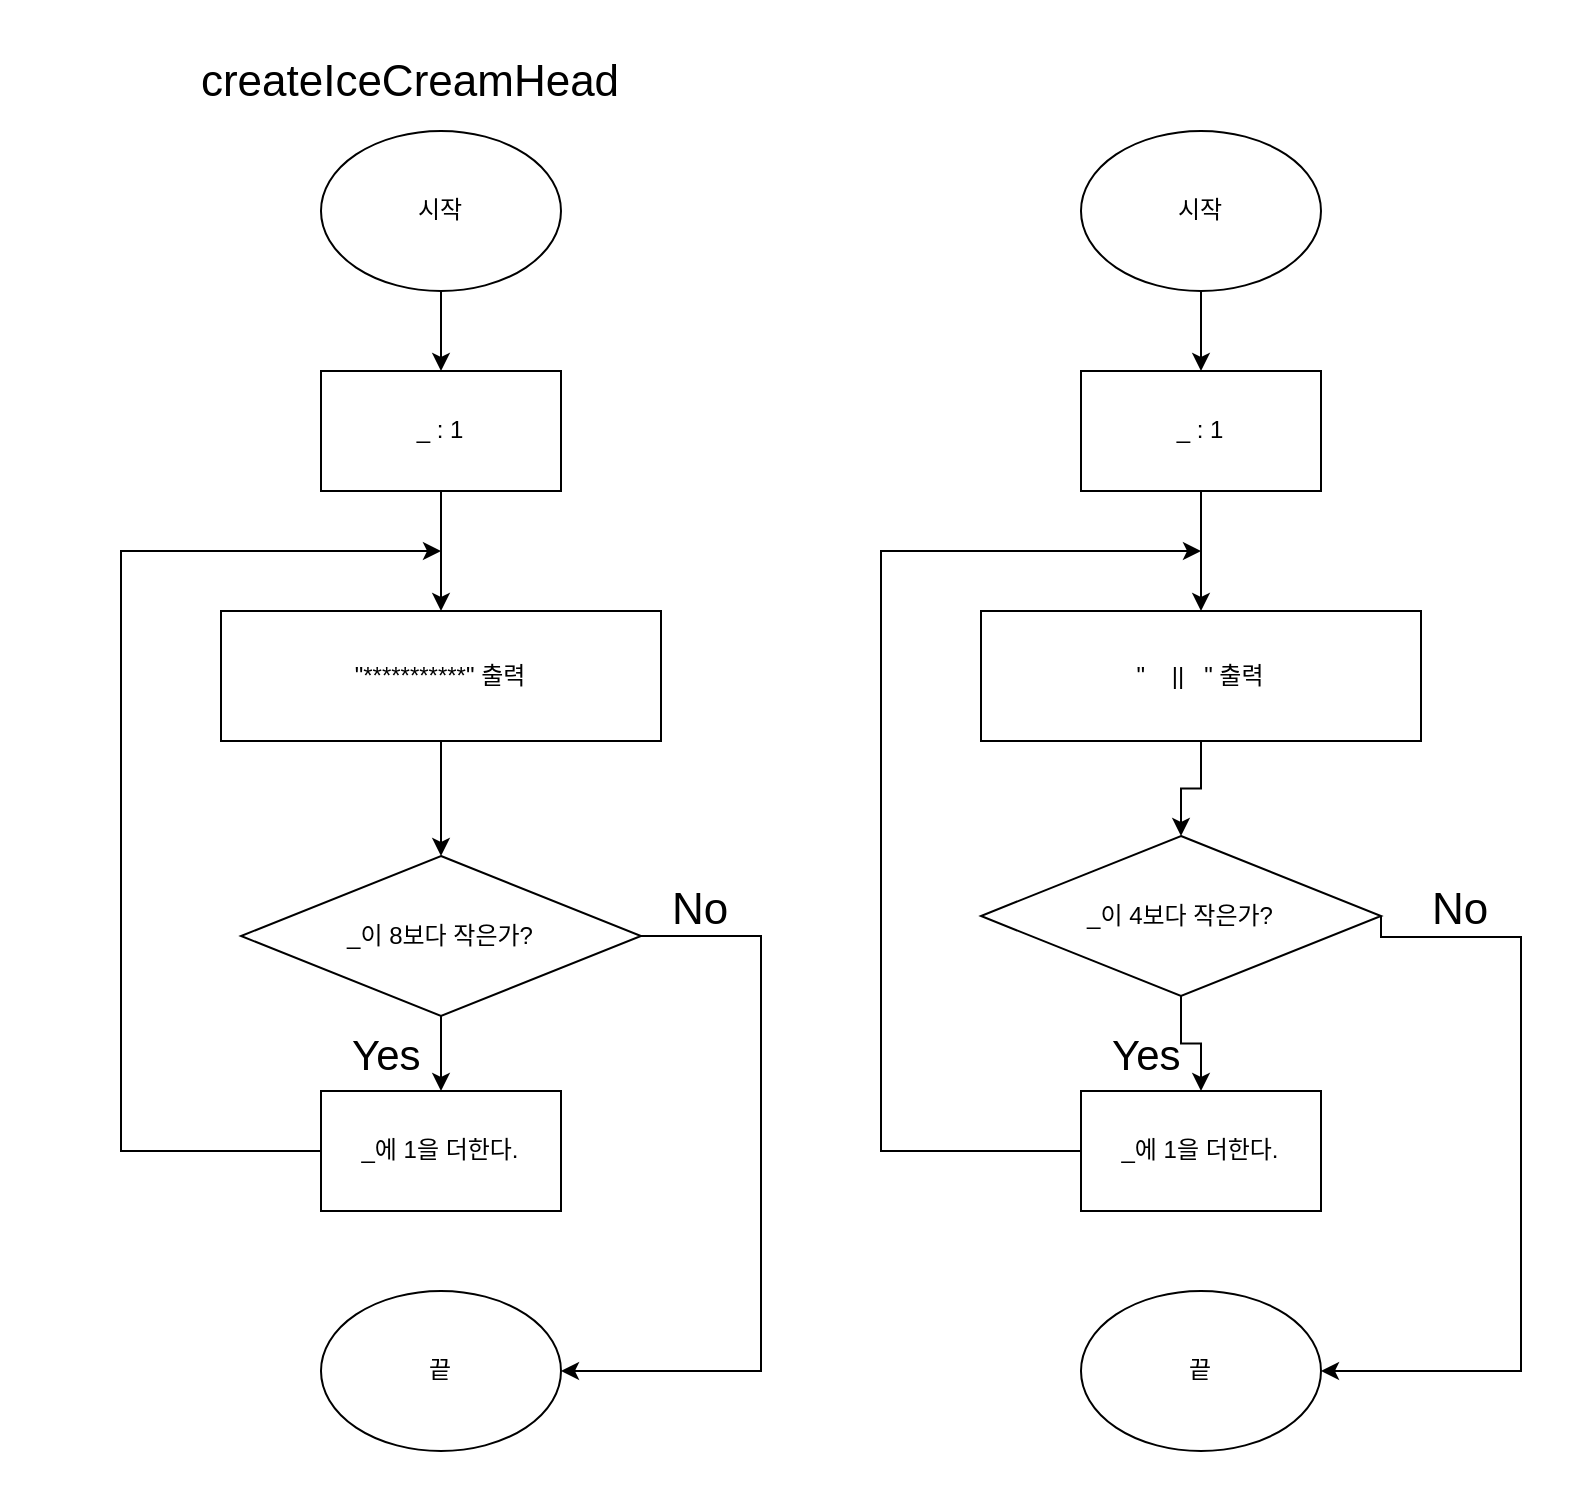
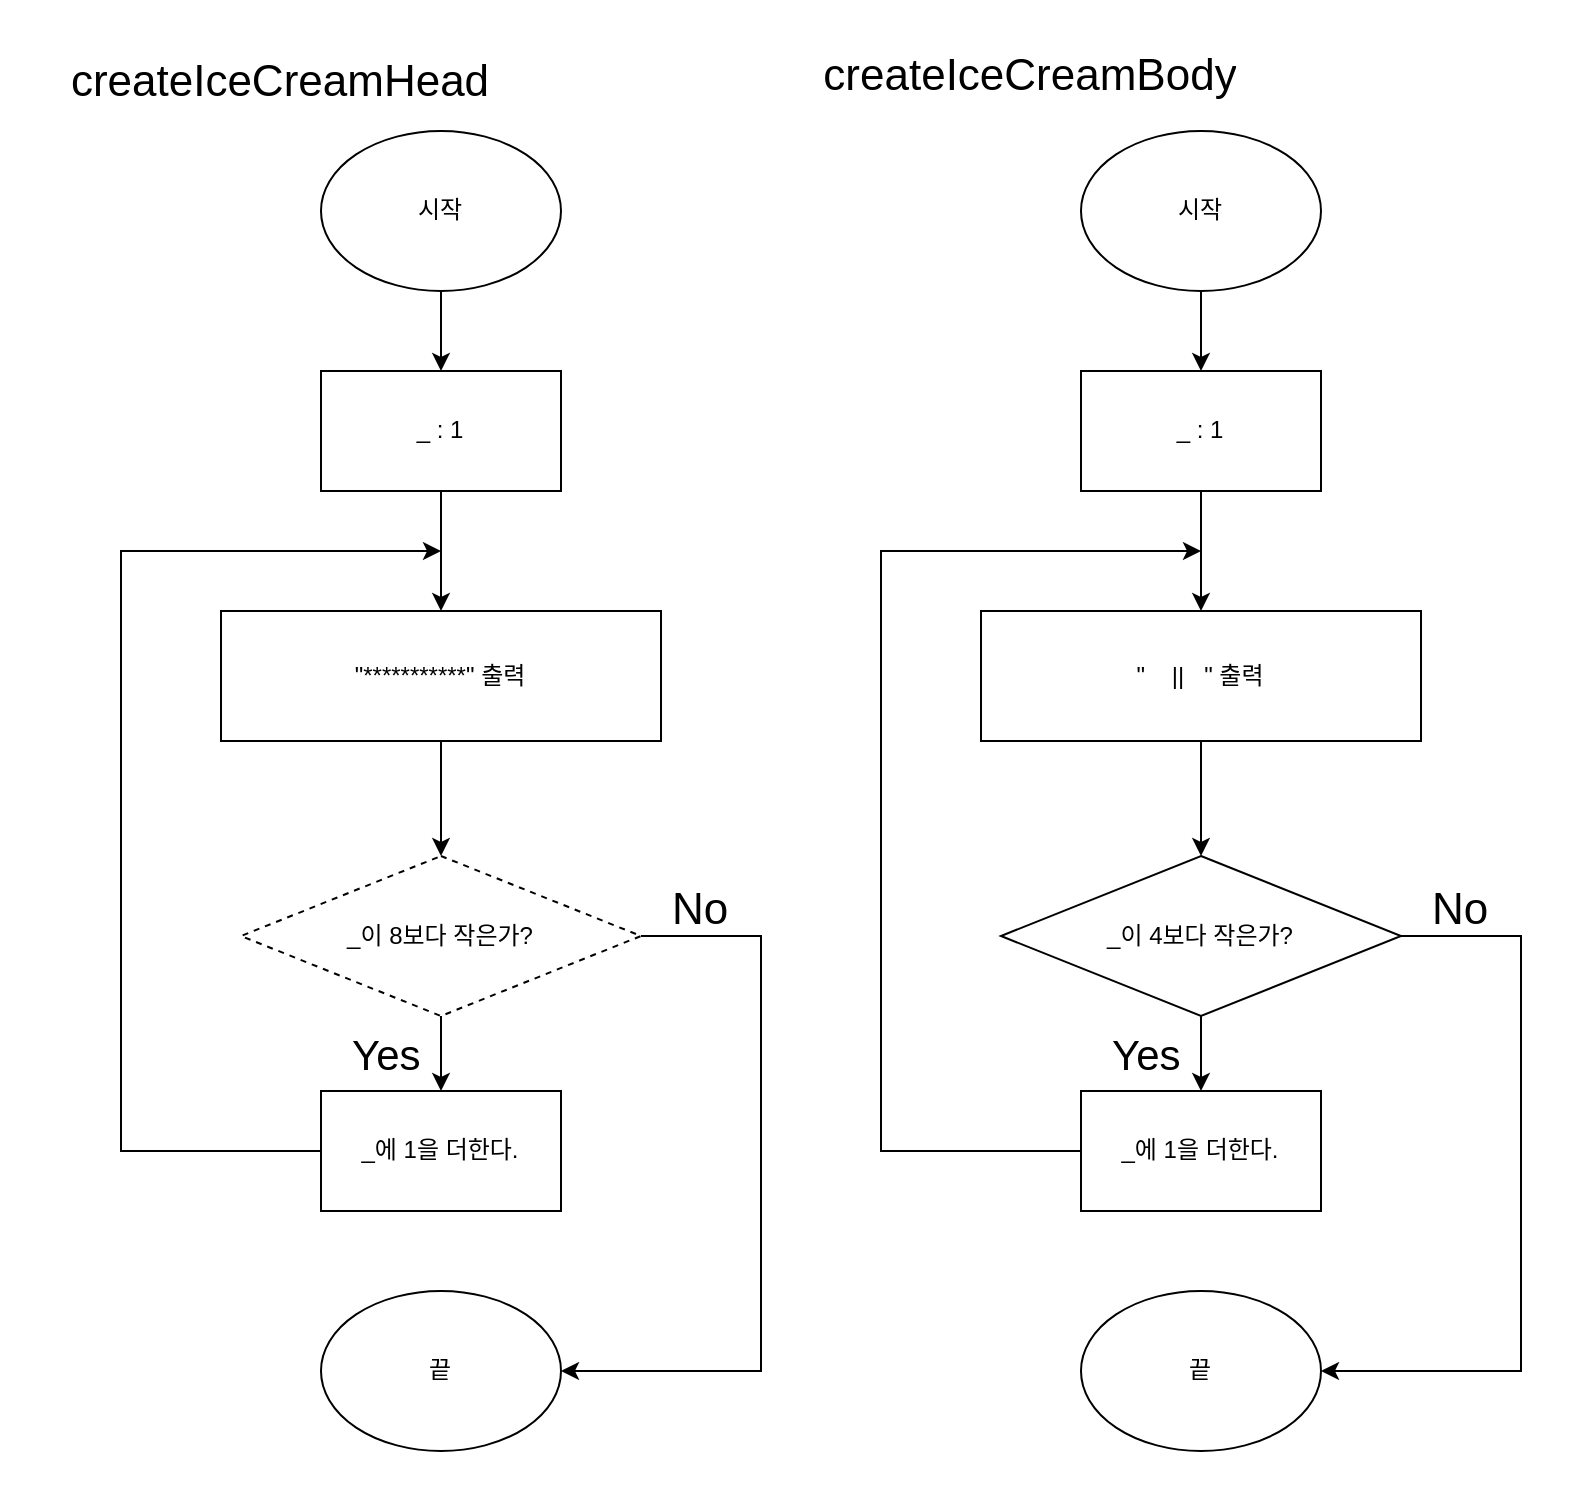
(411, 77) -> (281, 77)
none -> (1031, 77)
(1181, 916) -> (1201, 936)
(441, 936) -> (441, 936)
